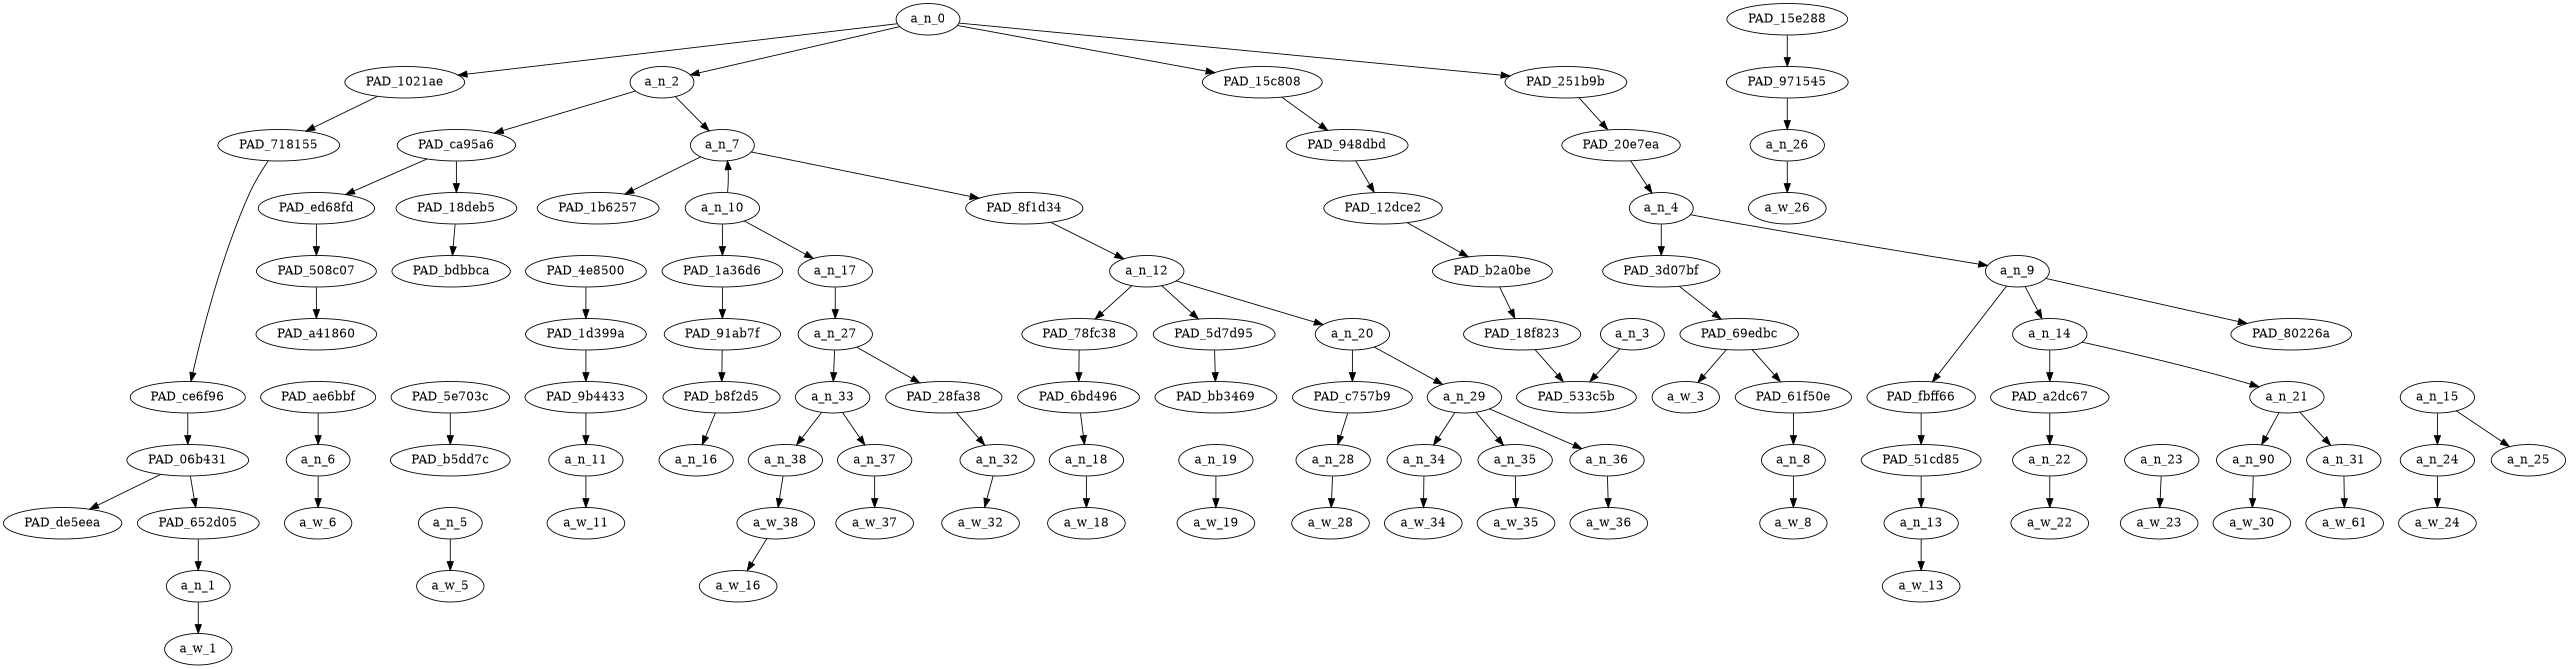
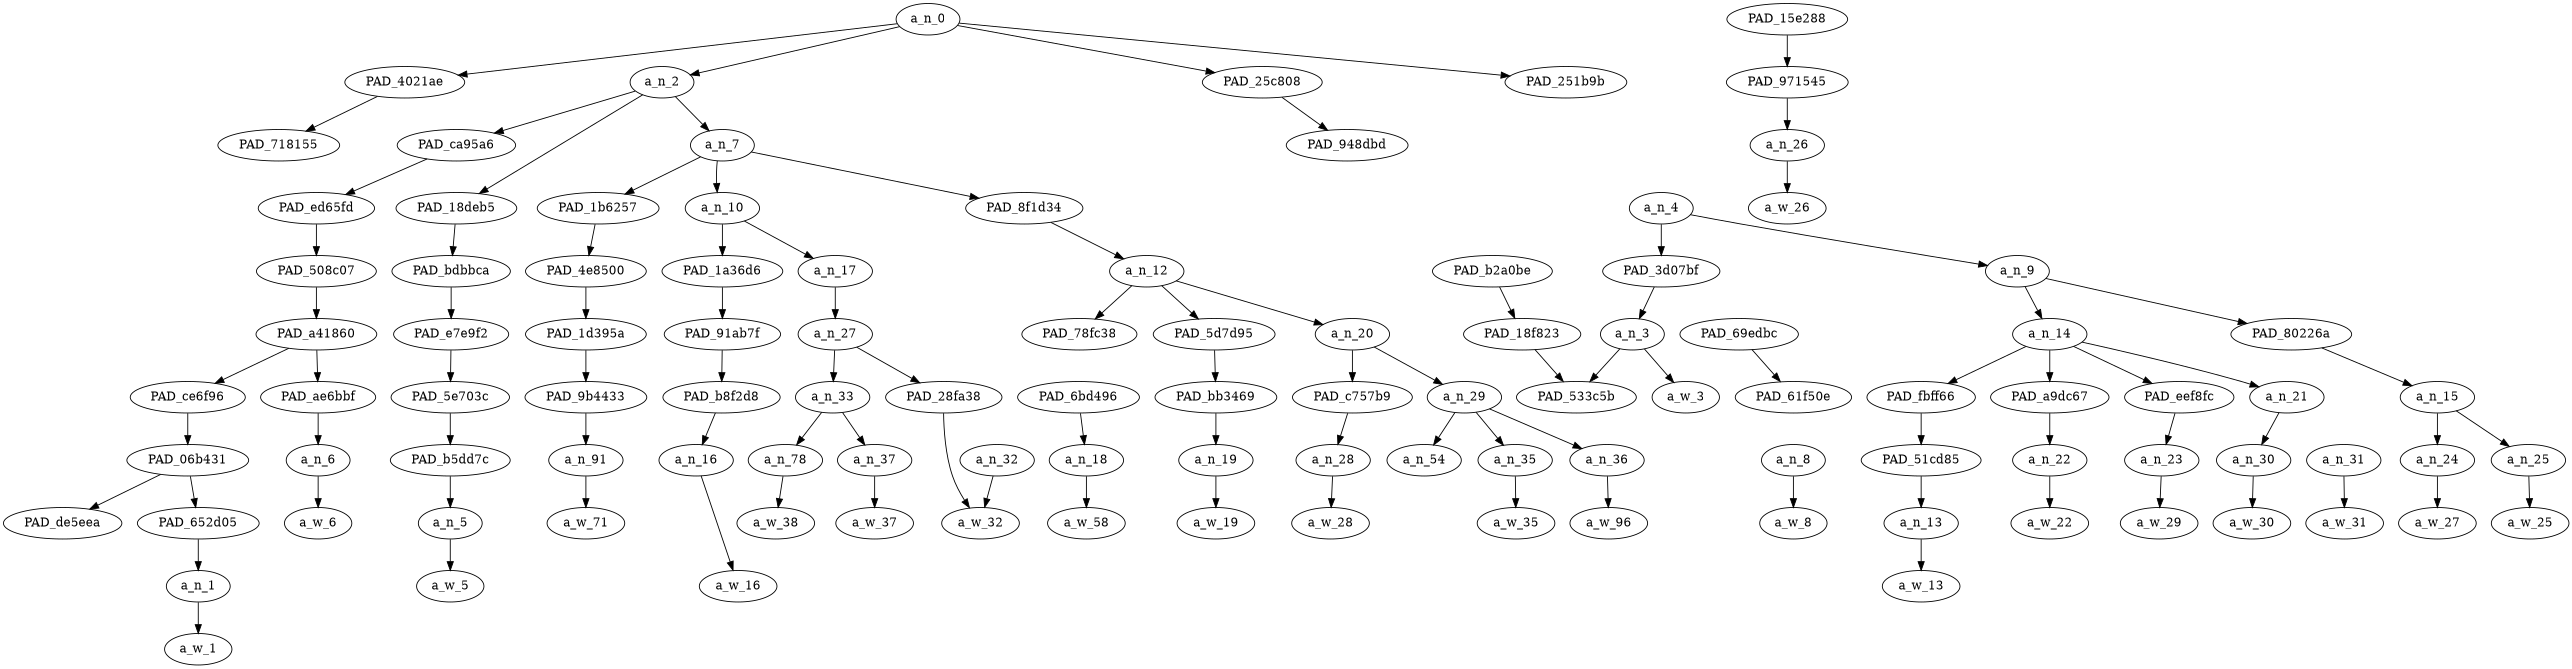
(405, 82) -> (405, 82)
(1262, 82) -> (1262, 82)
(1621, 145) -> none
(456, 172) -> (565, 142)
(728, 181) -> (717, 172)
(316, 208) -> (316, 208)
(1383, 208) -> none
none -> (593, 235)
(223, 264) -> (256, 364)
(1697, 300) -> (1649, 299)
(1972, 330) -> (1991, 363)
none -> (451, 334)
(586, 334) -> (586, 334)
none -> (317, 361)
(1079, 361) -> none
(1715, 363) -> (1656, 362)
none -> (2363, 365)
(722, 397) -> (722, 397)
(2050, 397) -> (2050, 397)
none -> (2179, 397)
none -> (1216, 424)
(1793, 424) -> none
(968, 425) -> (948, 458)
(2312, 425) -> none
(586, 460) -> (586, 460)
(785, 460) -> (785, 460)
(1424, 460) -> (1424, 460)
(2254, 460) -> (2254, 460)
none -> (450, 487)
(586, 523) -> (586, 523)
(1086, 523) -> (1086, 523)
(1423, 523) -> none
(1609, 523) -> (1609, 523)
(2159, 523) -> (2159, 523)
(2345, 523) -> (2345, 523)
(2437, 523) -> (2437, 523)
none -> (2530, 523)
(759, 551) -> (716, 519)
